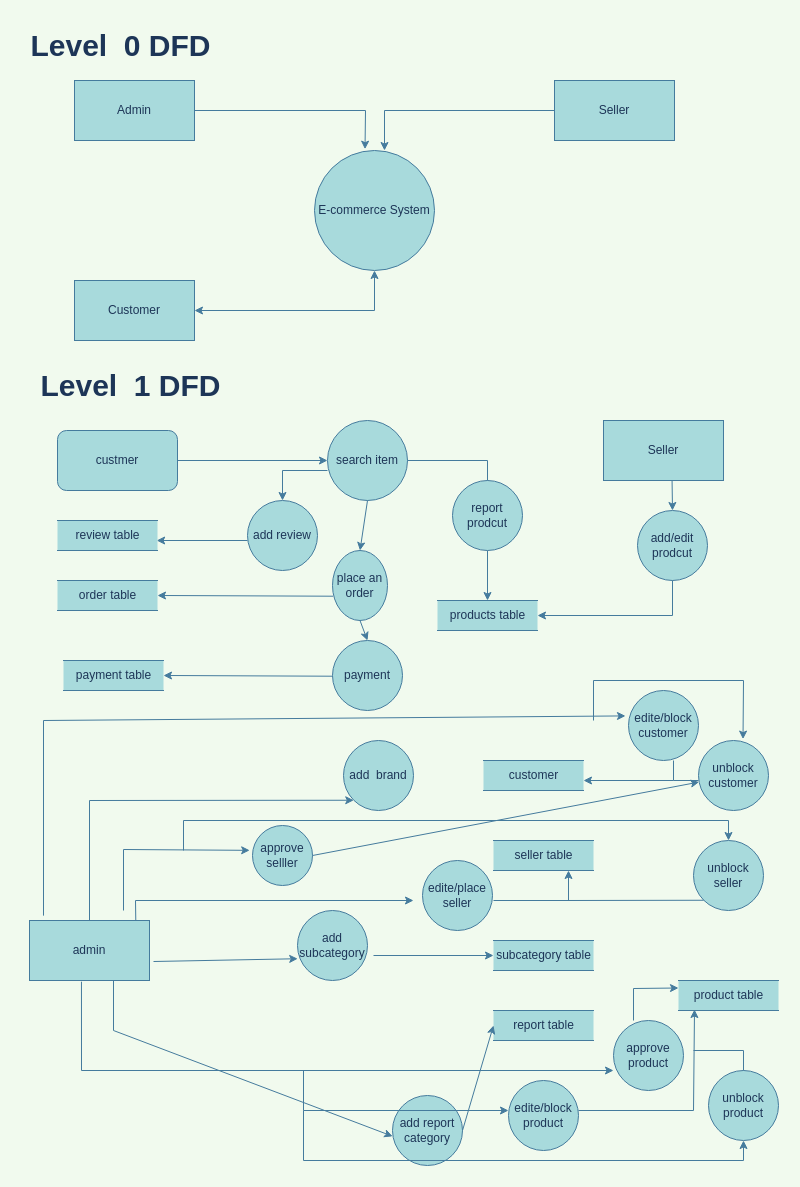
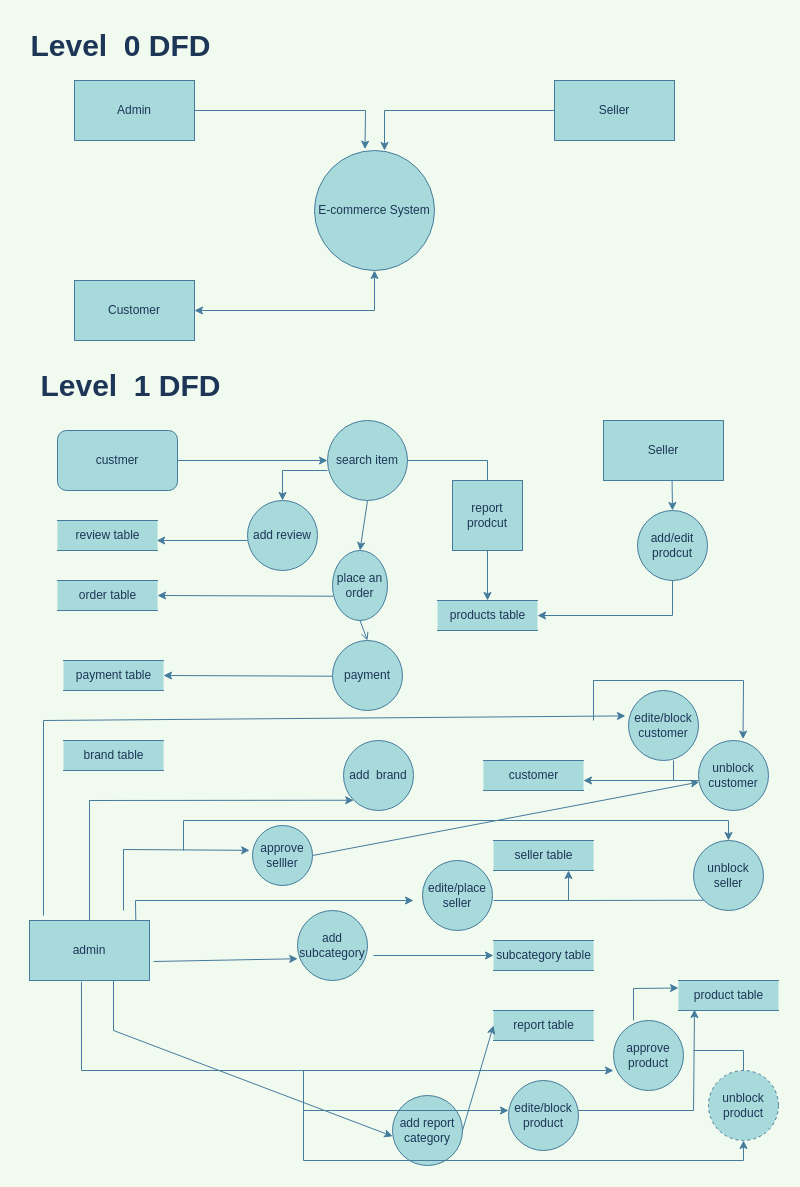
(488, 516) -> (488, 516)
(365, 633) -> (365, 634)
none -> (114, 756)
(744, 1106) -> (744, 1106)
